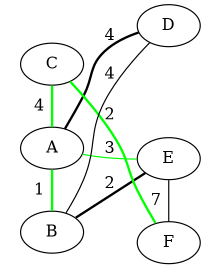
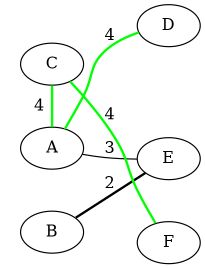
(92, 72) -> (92, 72)
(110, 115) -> (110, 115)
(95, 127) -> none
(110, 158) -> (110, 158)
(52, 190) -> none
(169, 201) -> none
